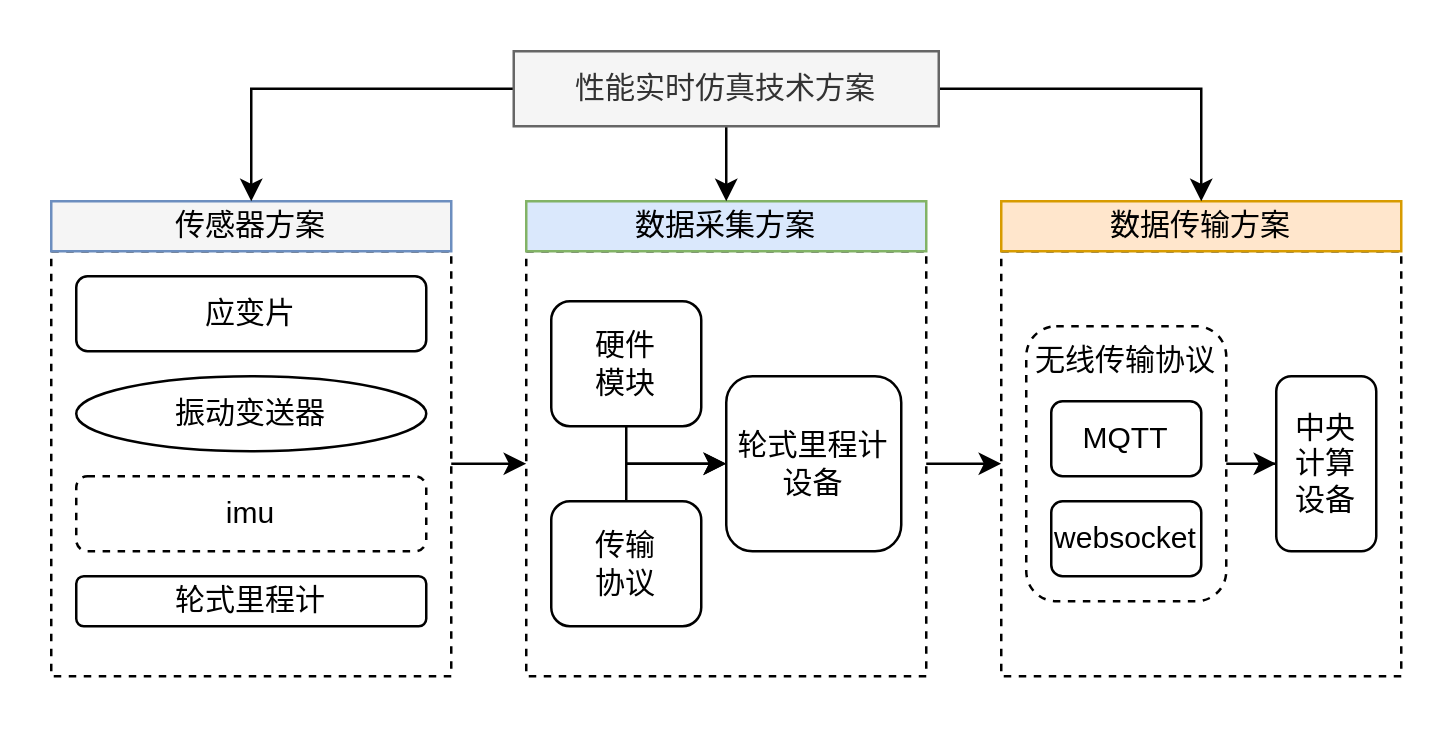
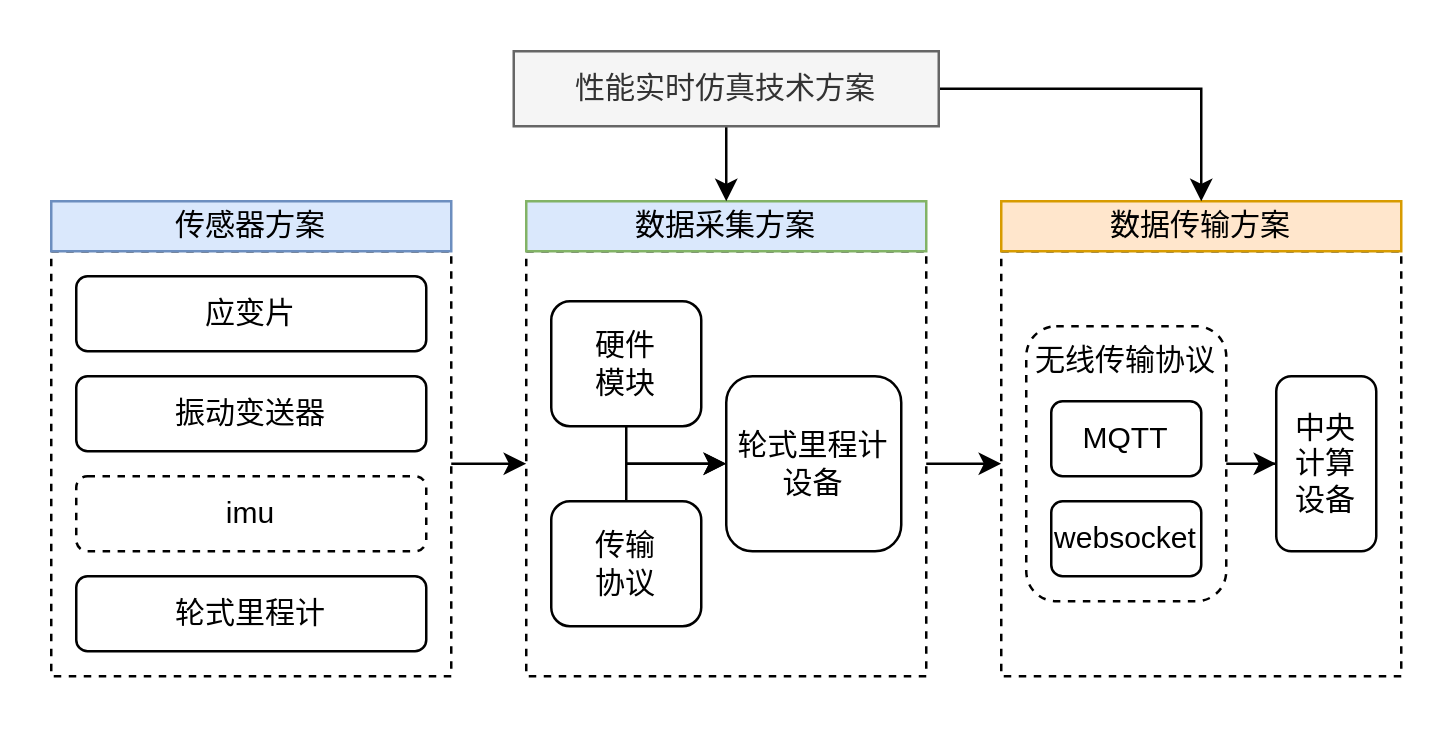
(334, 89) -> none
(251, 226) -> (251, 226)
(251, 414) -> (251, 414)
(251, 601) -> (251, 614)
